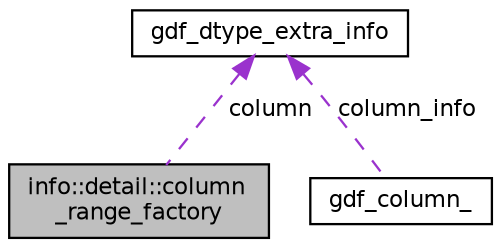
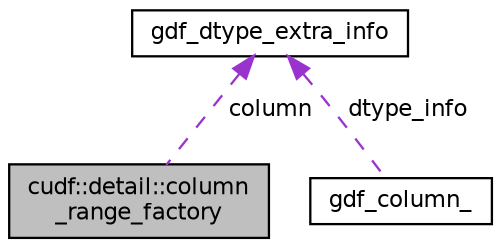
(405, 110) -> (405, 110)
(139, 201) -> (139, 201)
